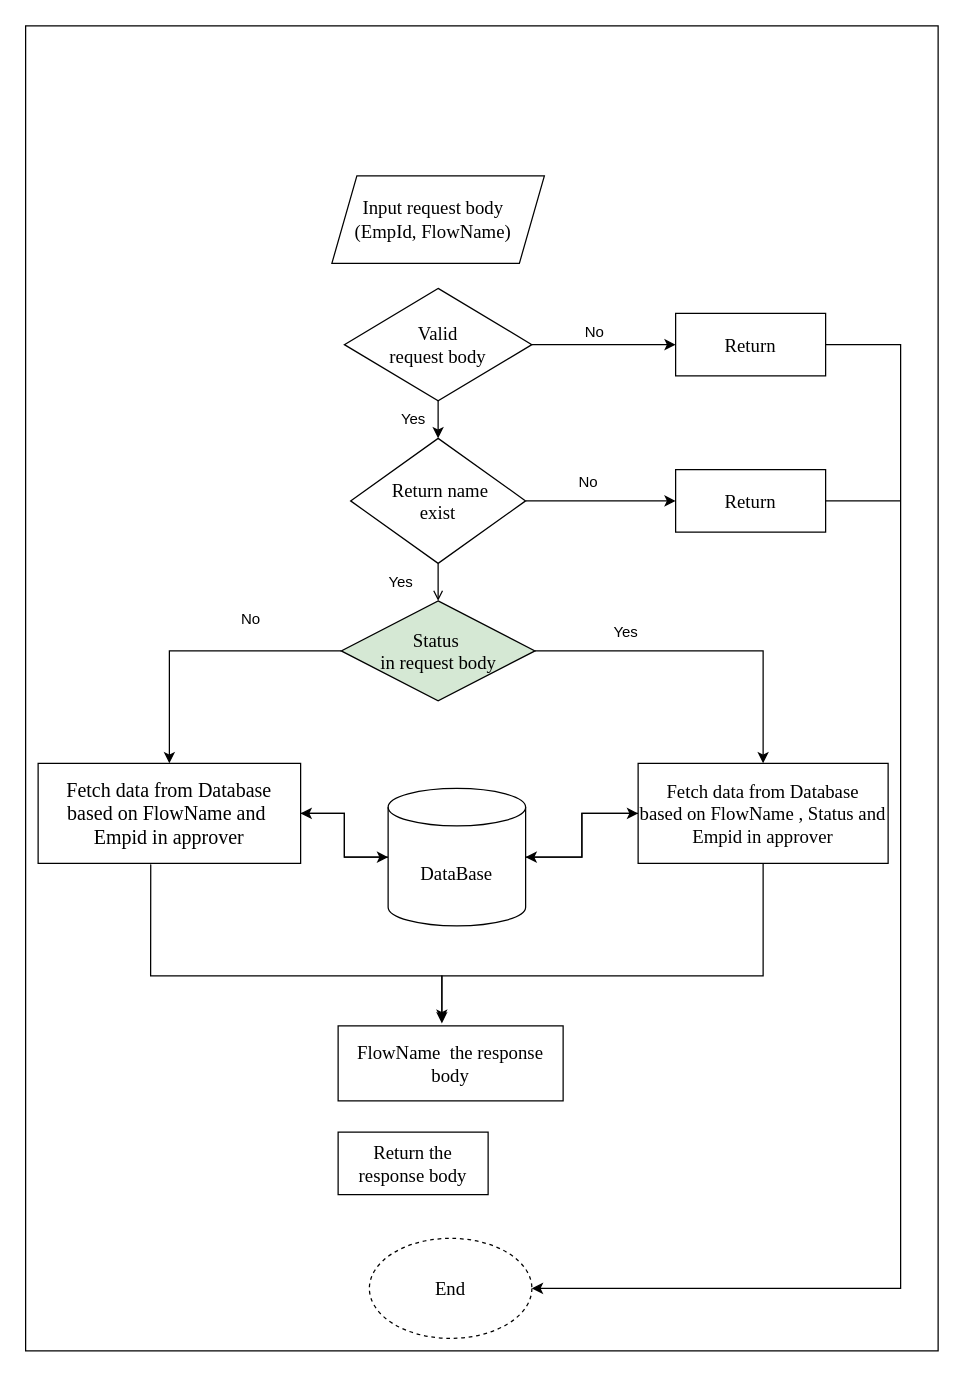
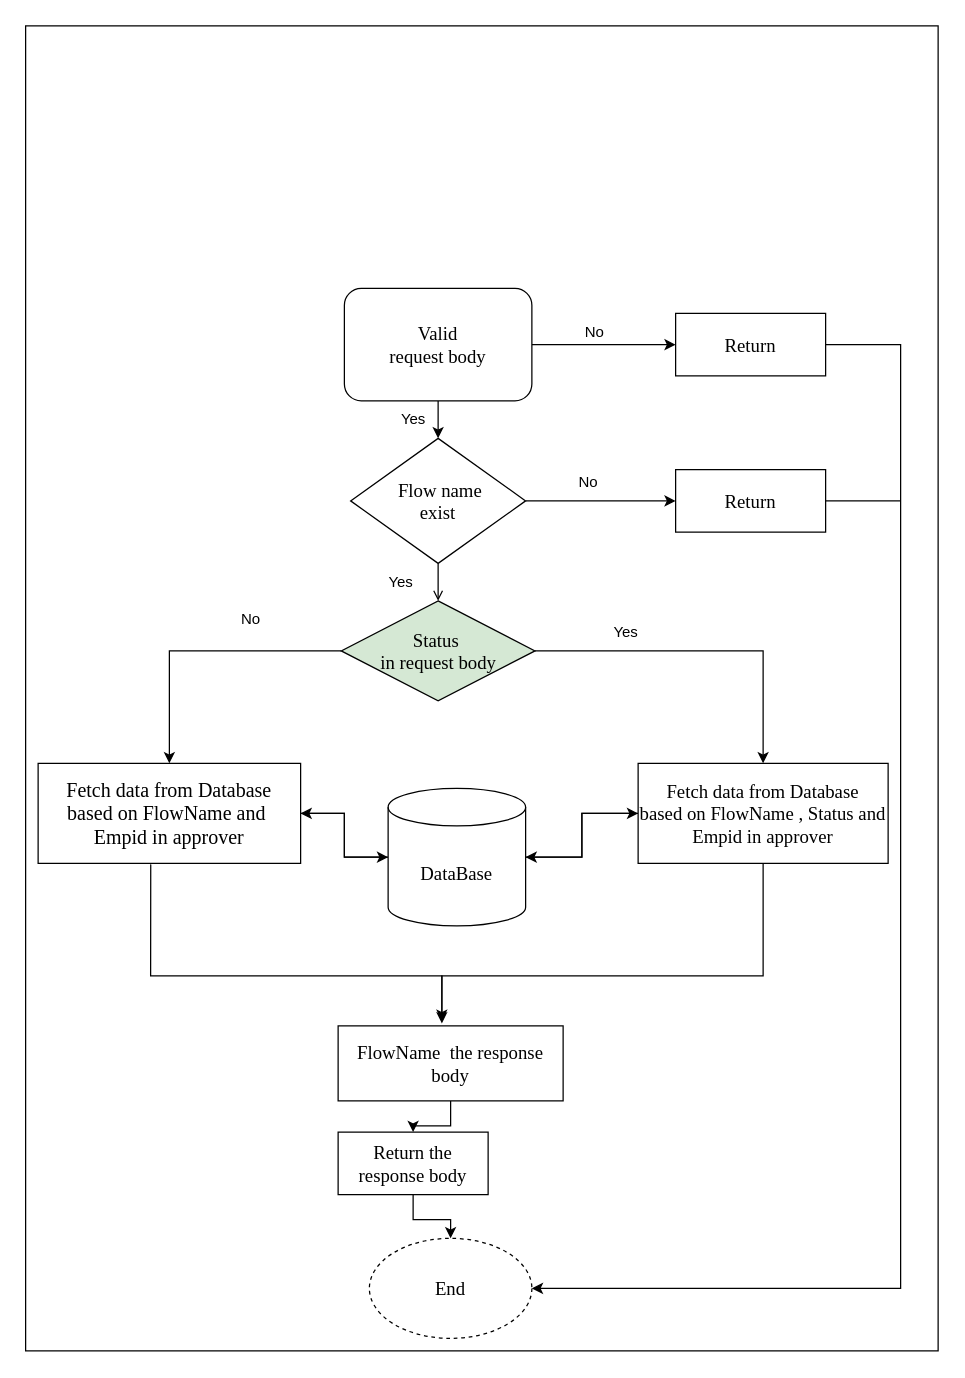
(438, 219) -> none
(438, 344) -> (438, 344)
(438, 501) -> (438, 501)
none -> (445, 1126)
none -> (424, 1219)
